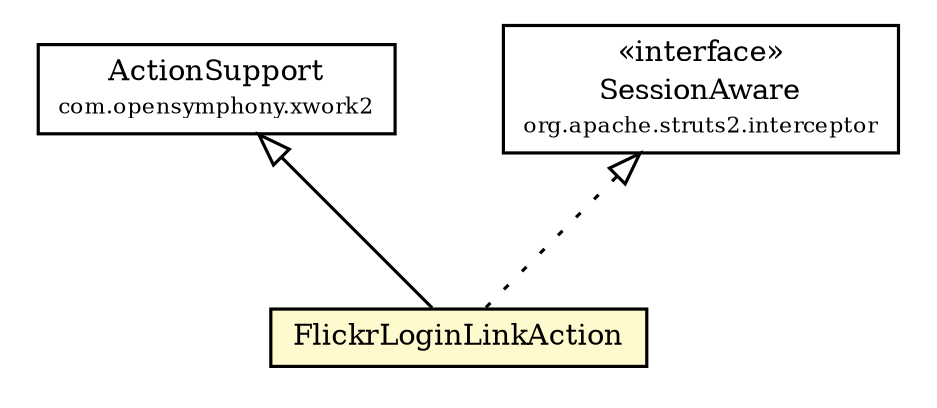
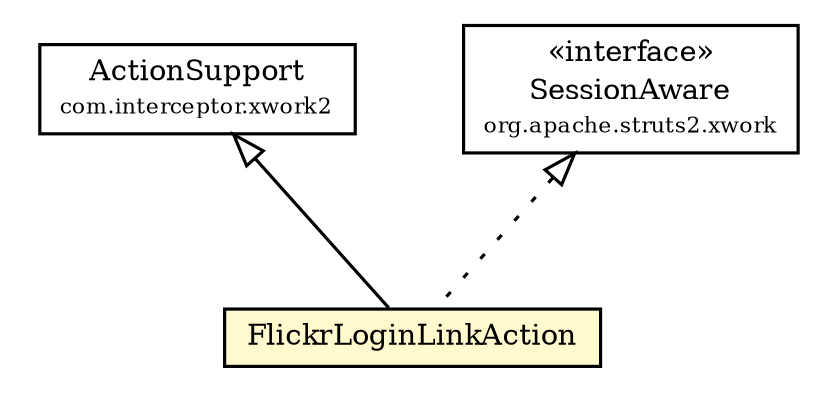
(217, 107) -> (198, 107)
(701, 126) -> (631, 126)
